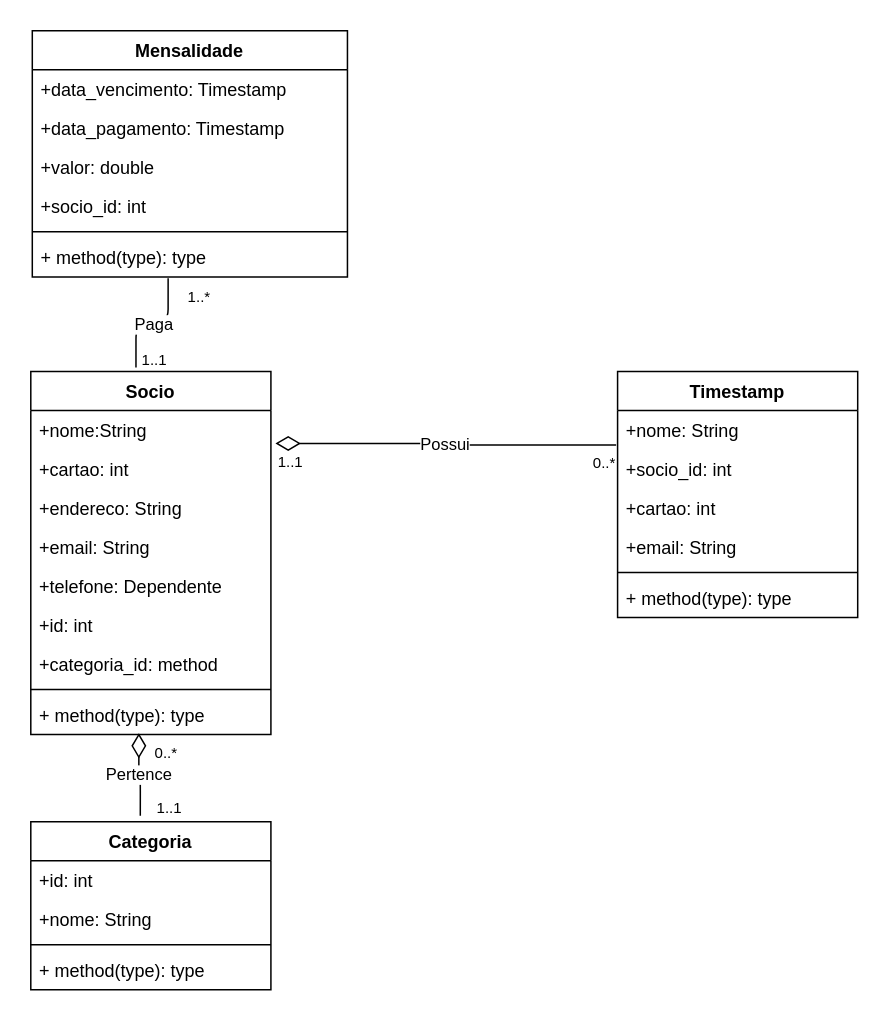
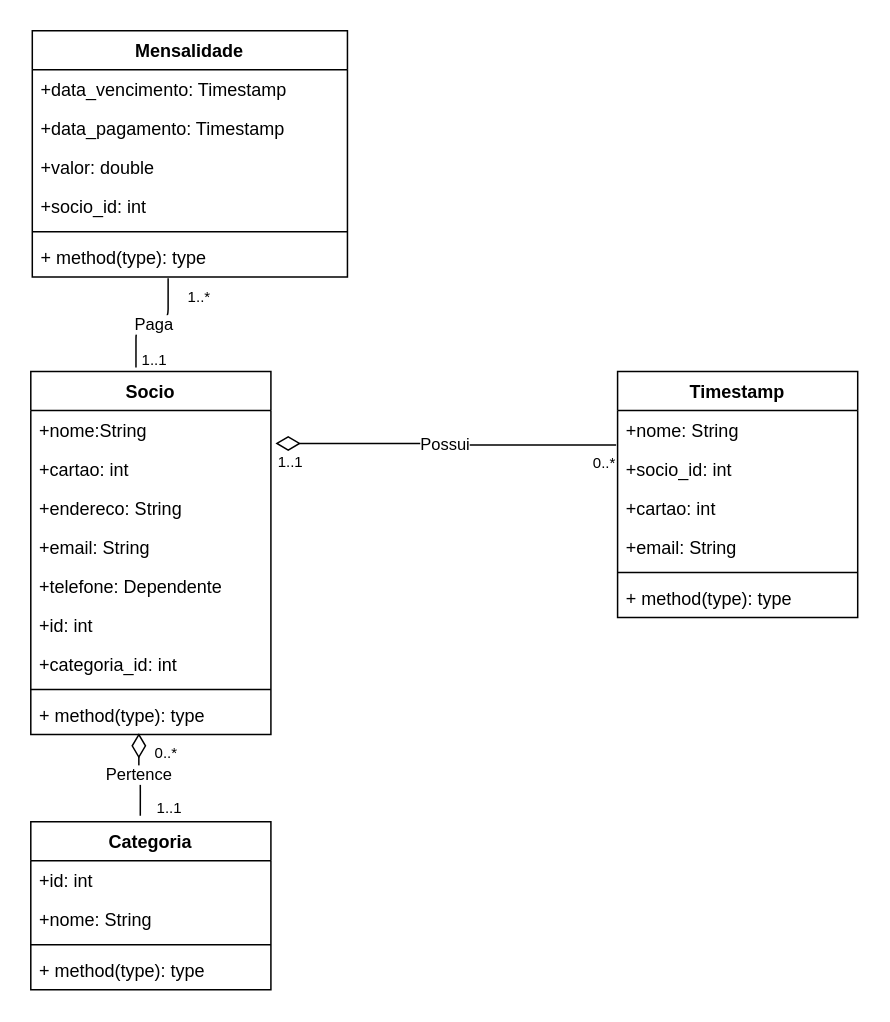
(135, 665) -> (118, 665)
